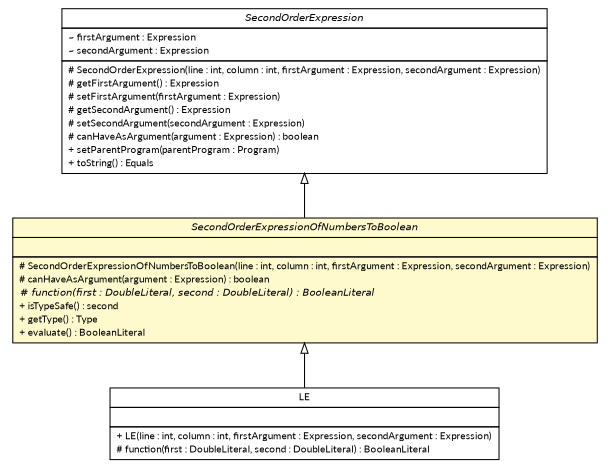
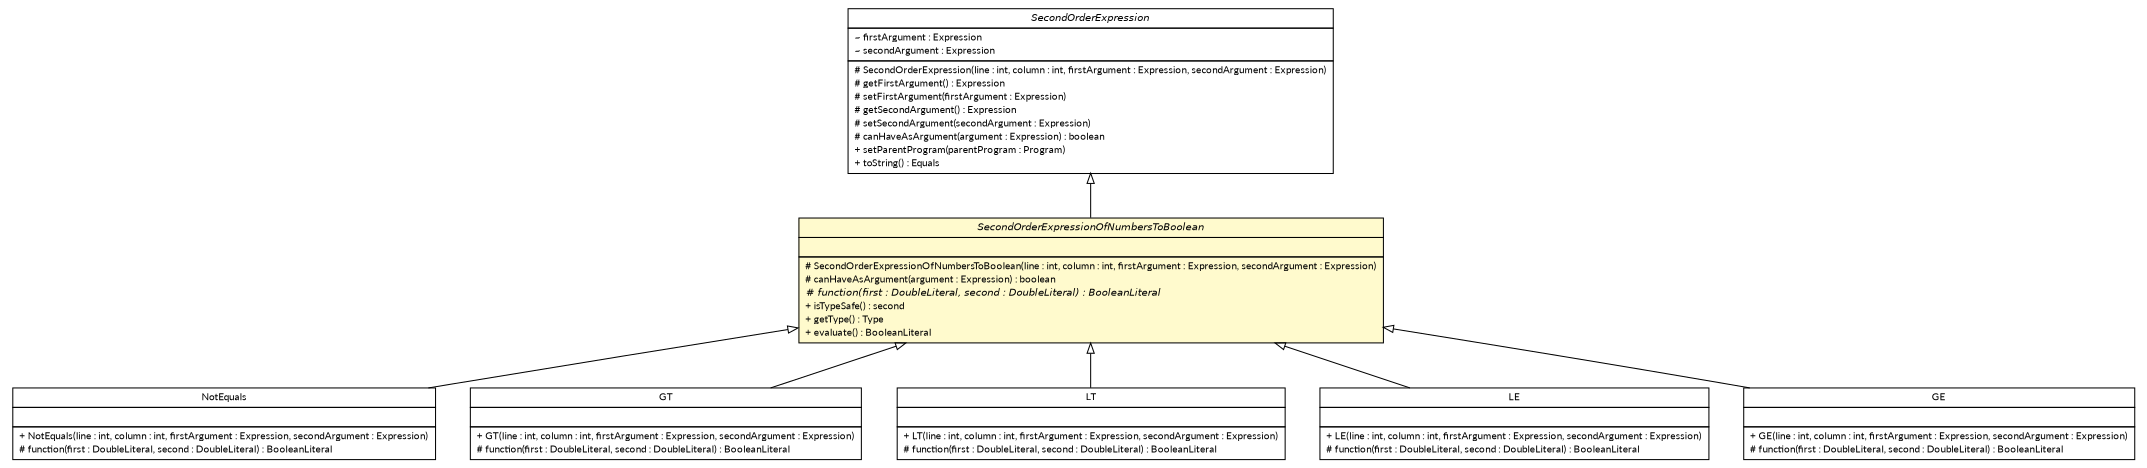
none -> (224, 424)
none -> (666, 424)
none -> (1091, 424)
none -> (1939, 424)
